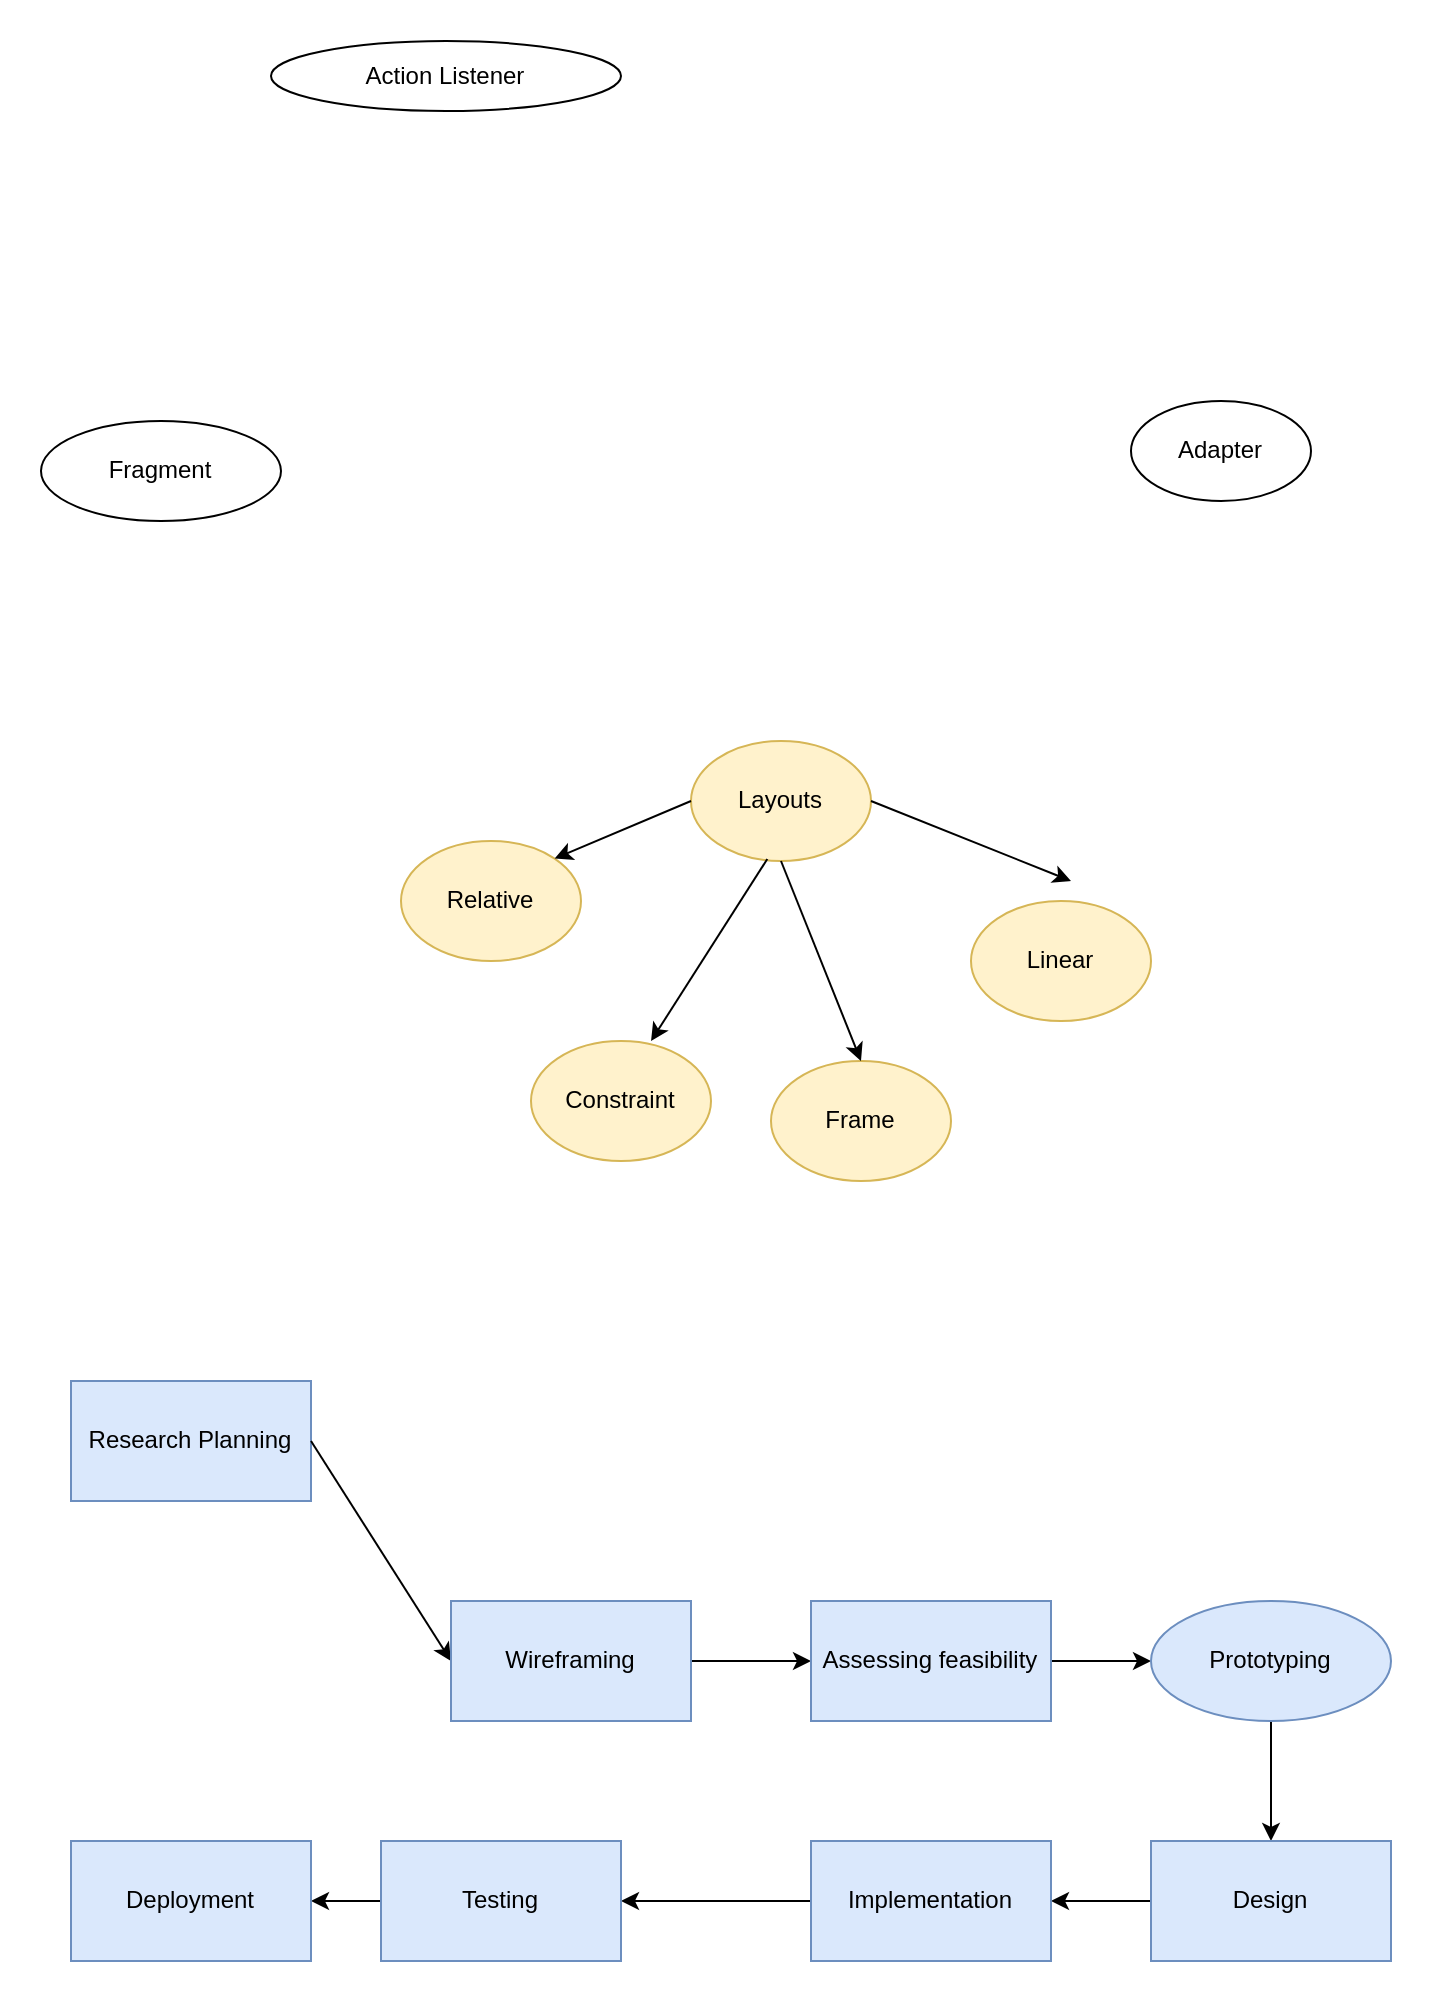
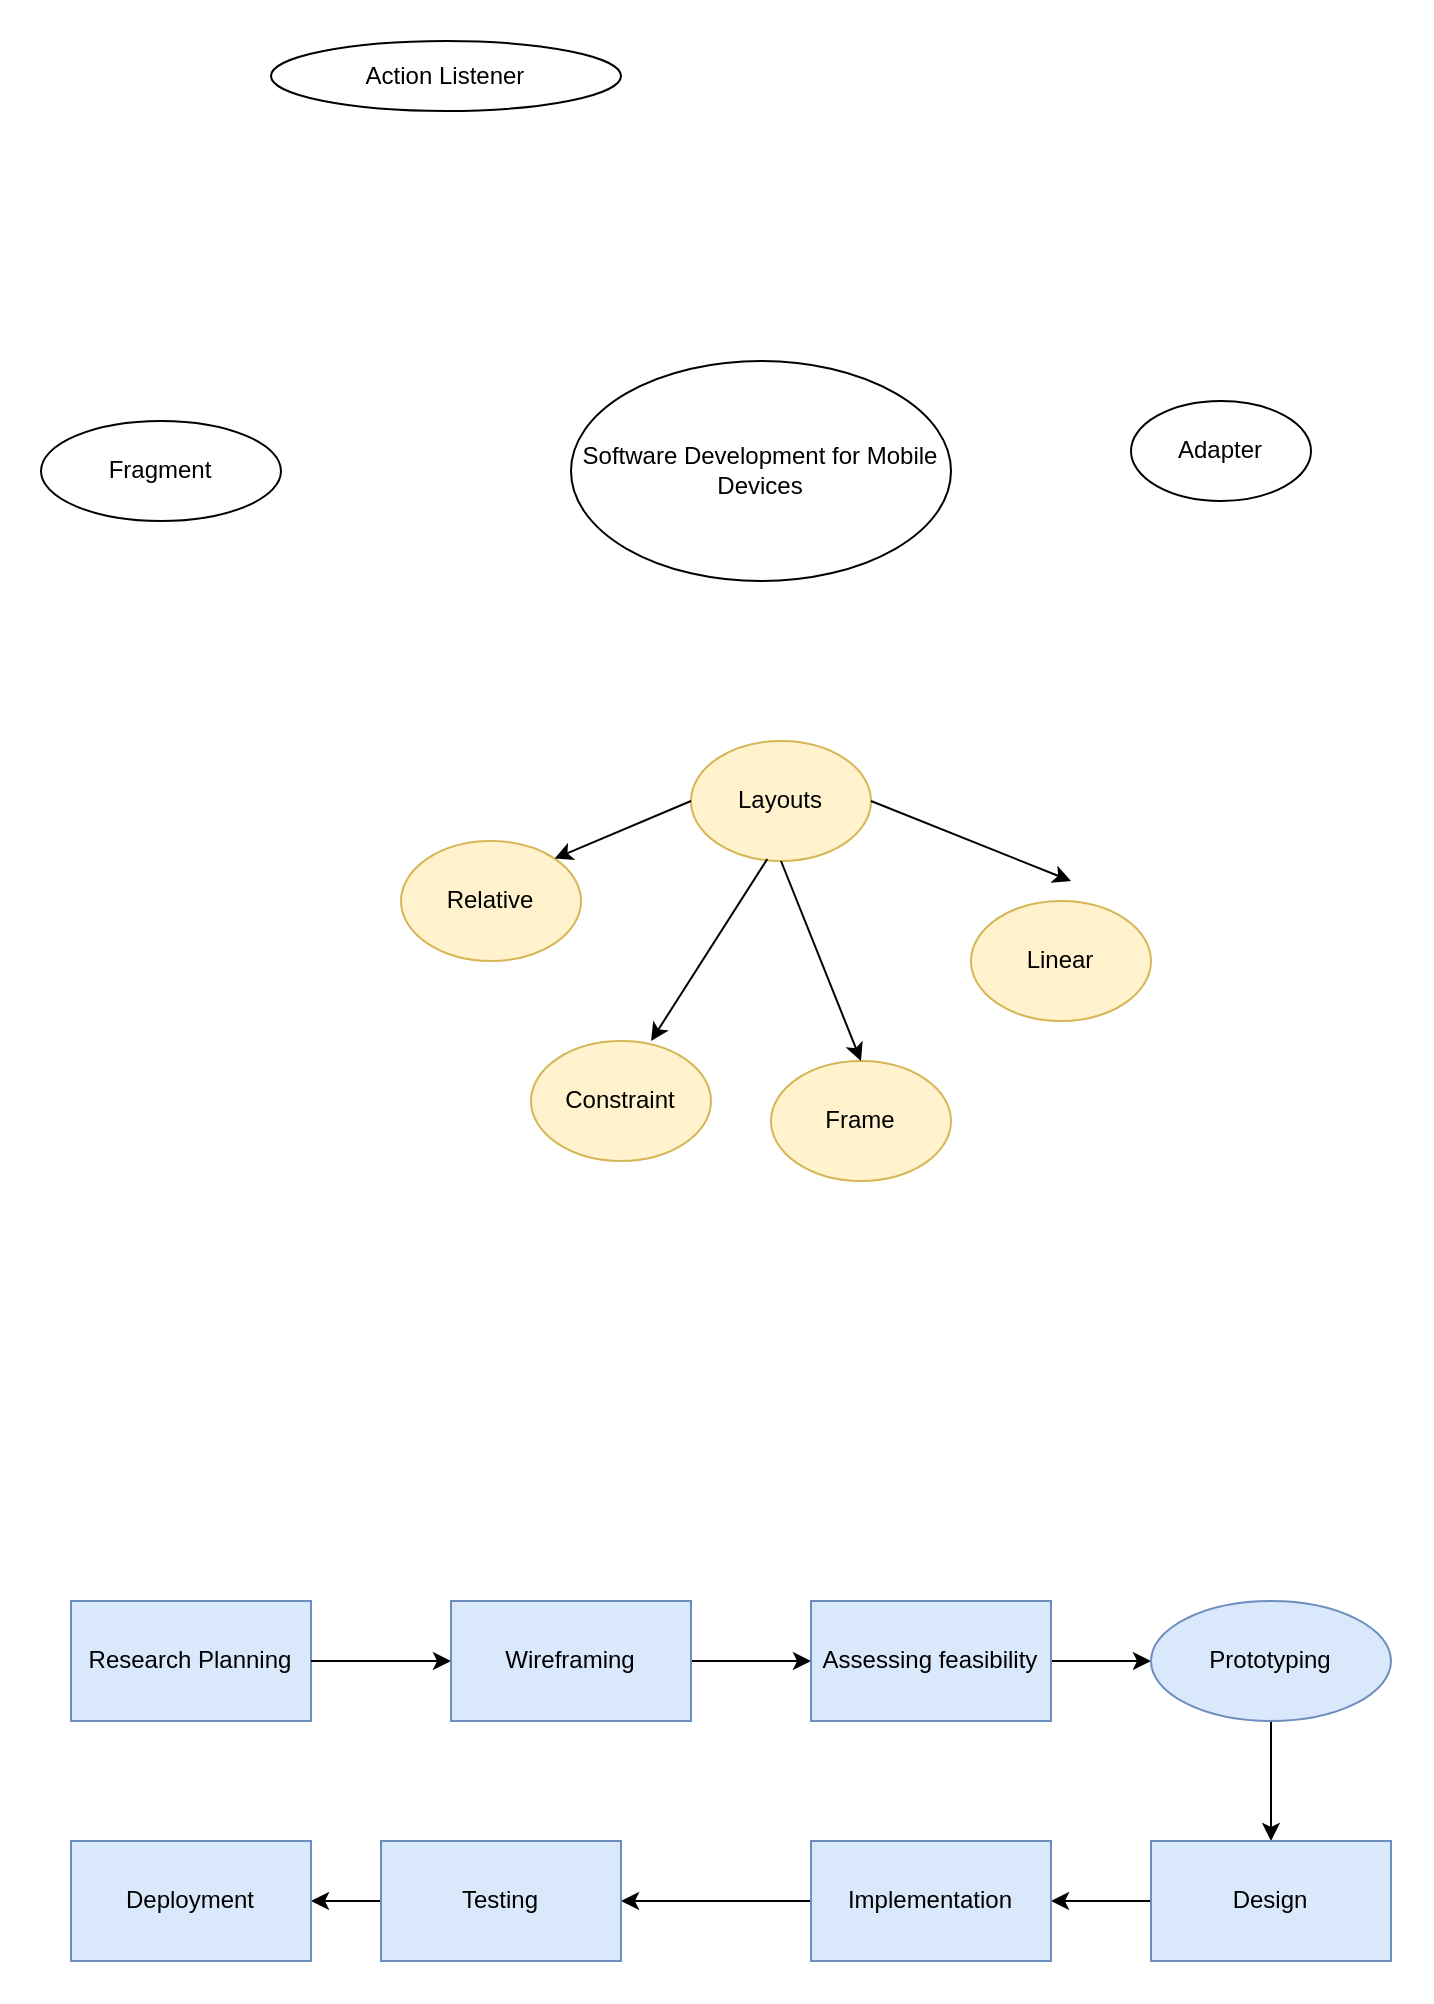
none -> (761, 471)
(191, 1441) -> (191, 1661)
